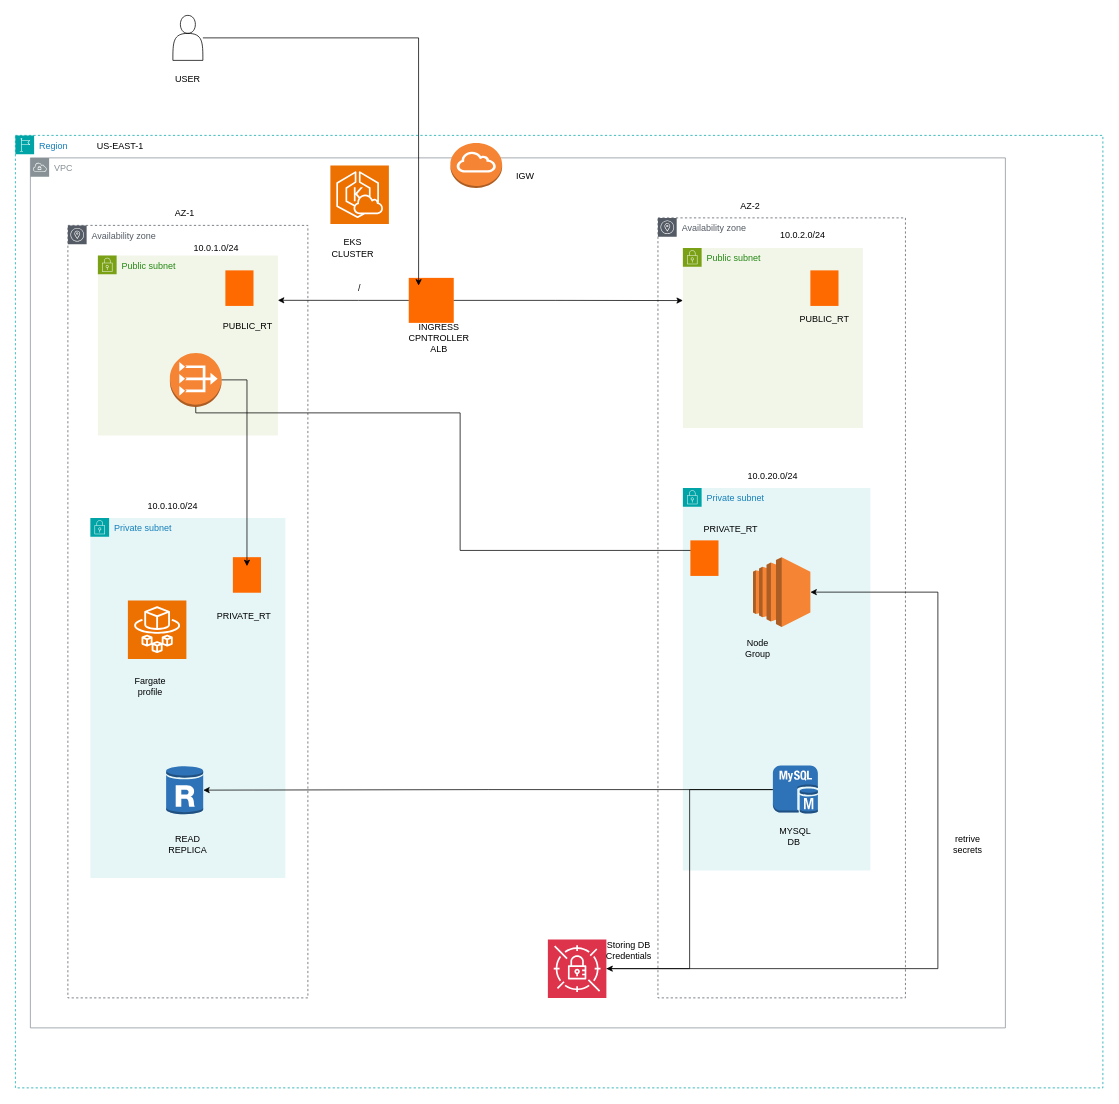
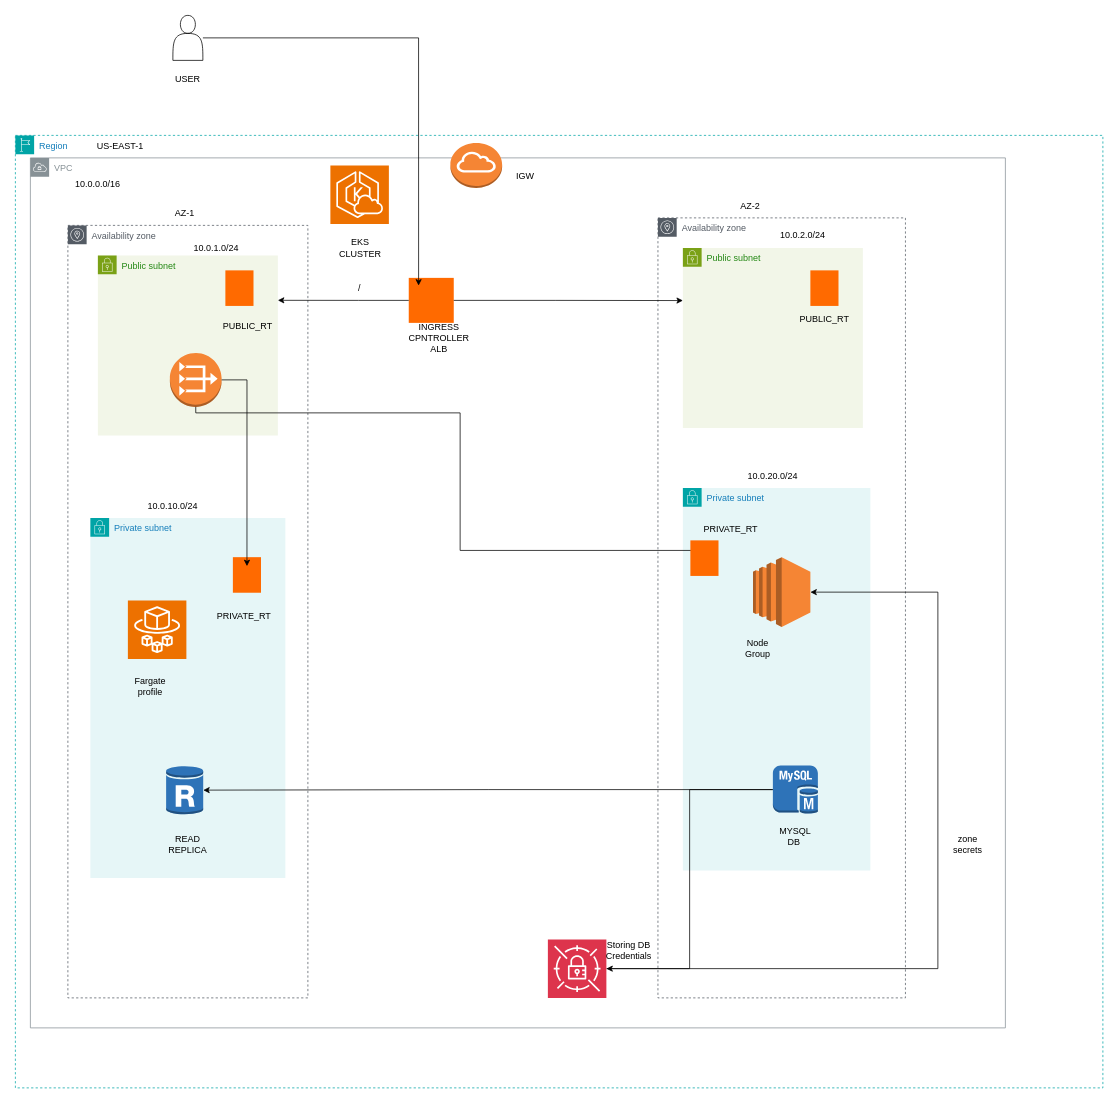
none -> (98, 184)
(353, 248) -> (360, 248)
(968, 844) -> (968, 844)
